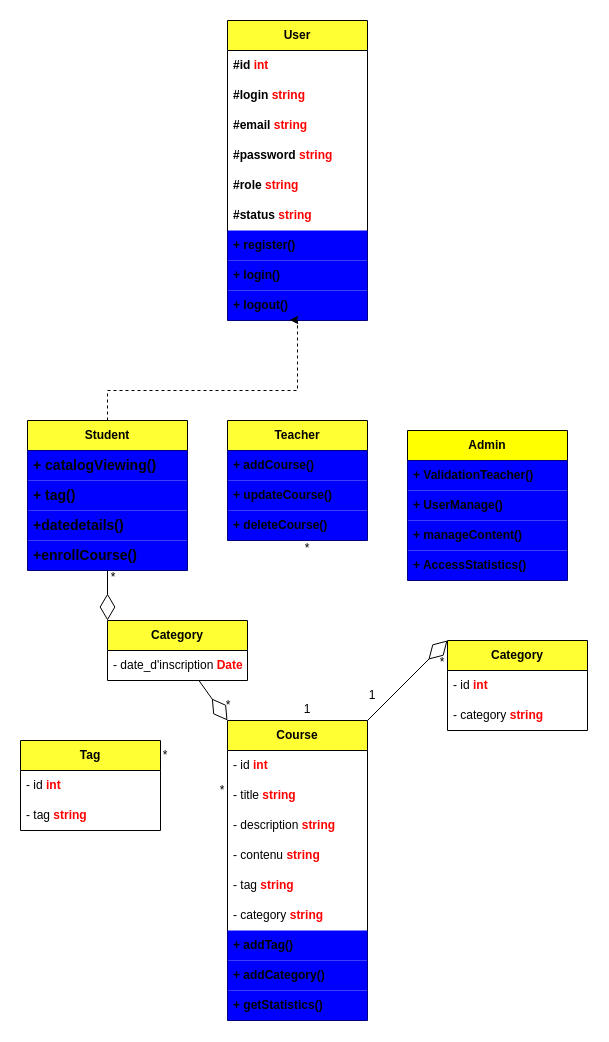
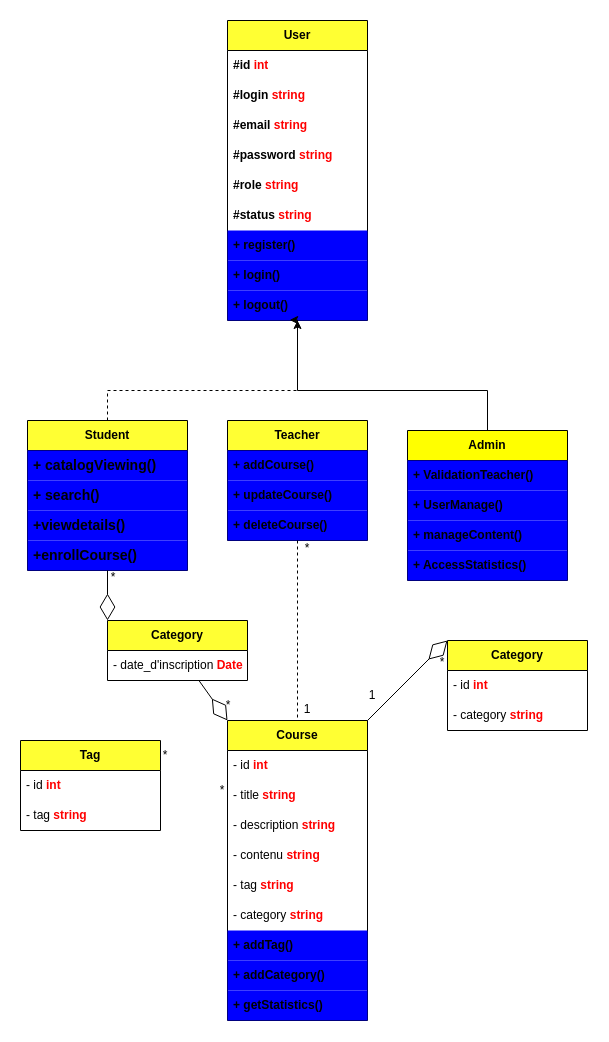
none -> (414, 391)
(55, 496) -> (66, 496)
(77, 526) -> (76, 526)
none -> (298, 630)
